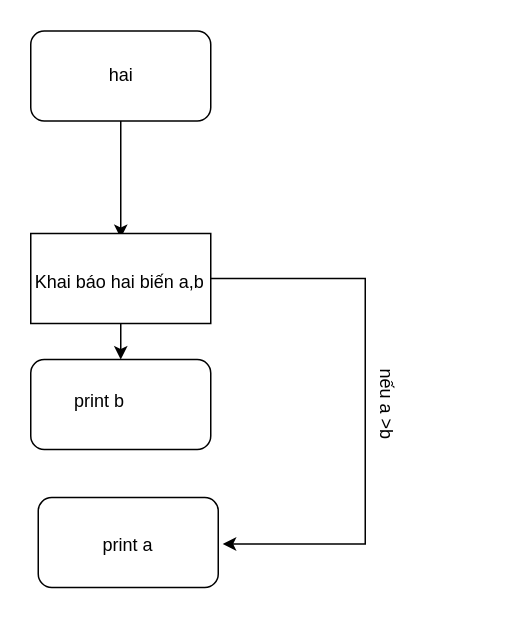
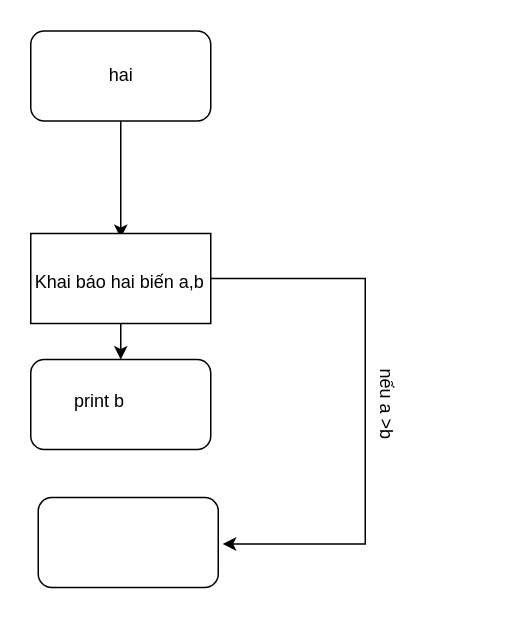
(128, 545) -> none
